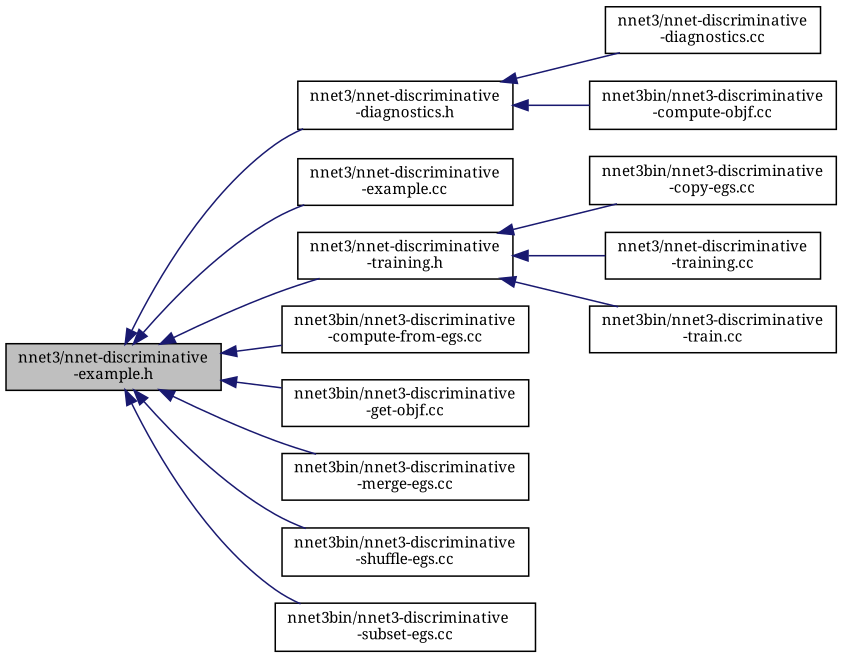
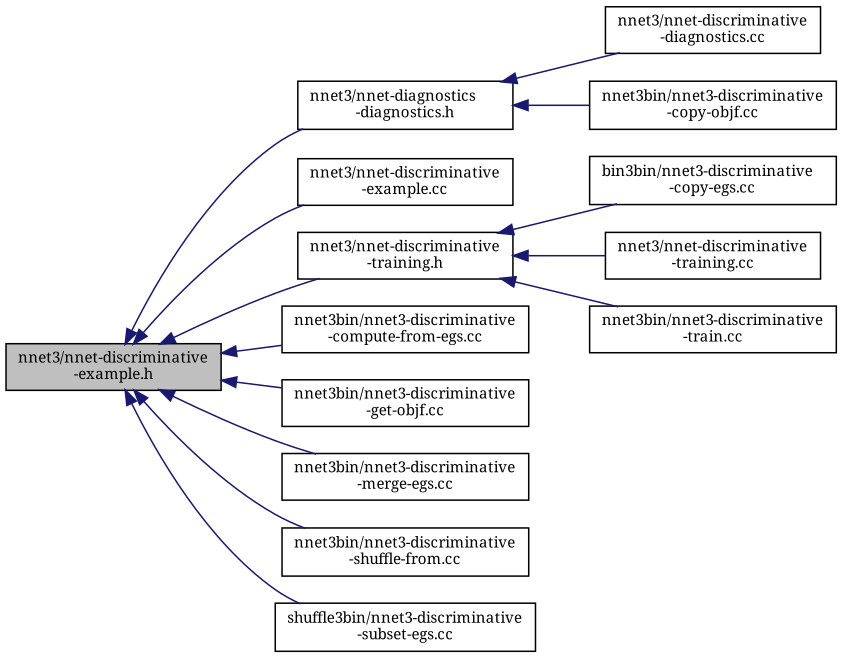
(405, 105) -> (405, 105)
(713, 105) -> (713, 105)
(713, 180) -> (713, 180)
(405, 552) -> (405, 552)
(405, 627) -> (405, 627)
